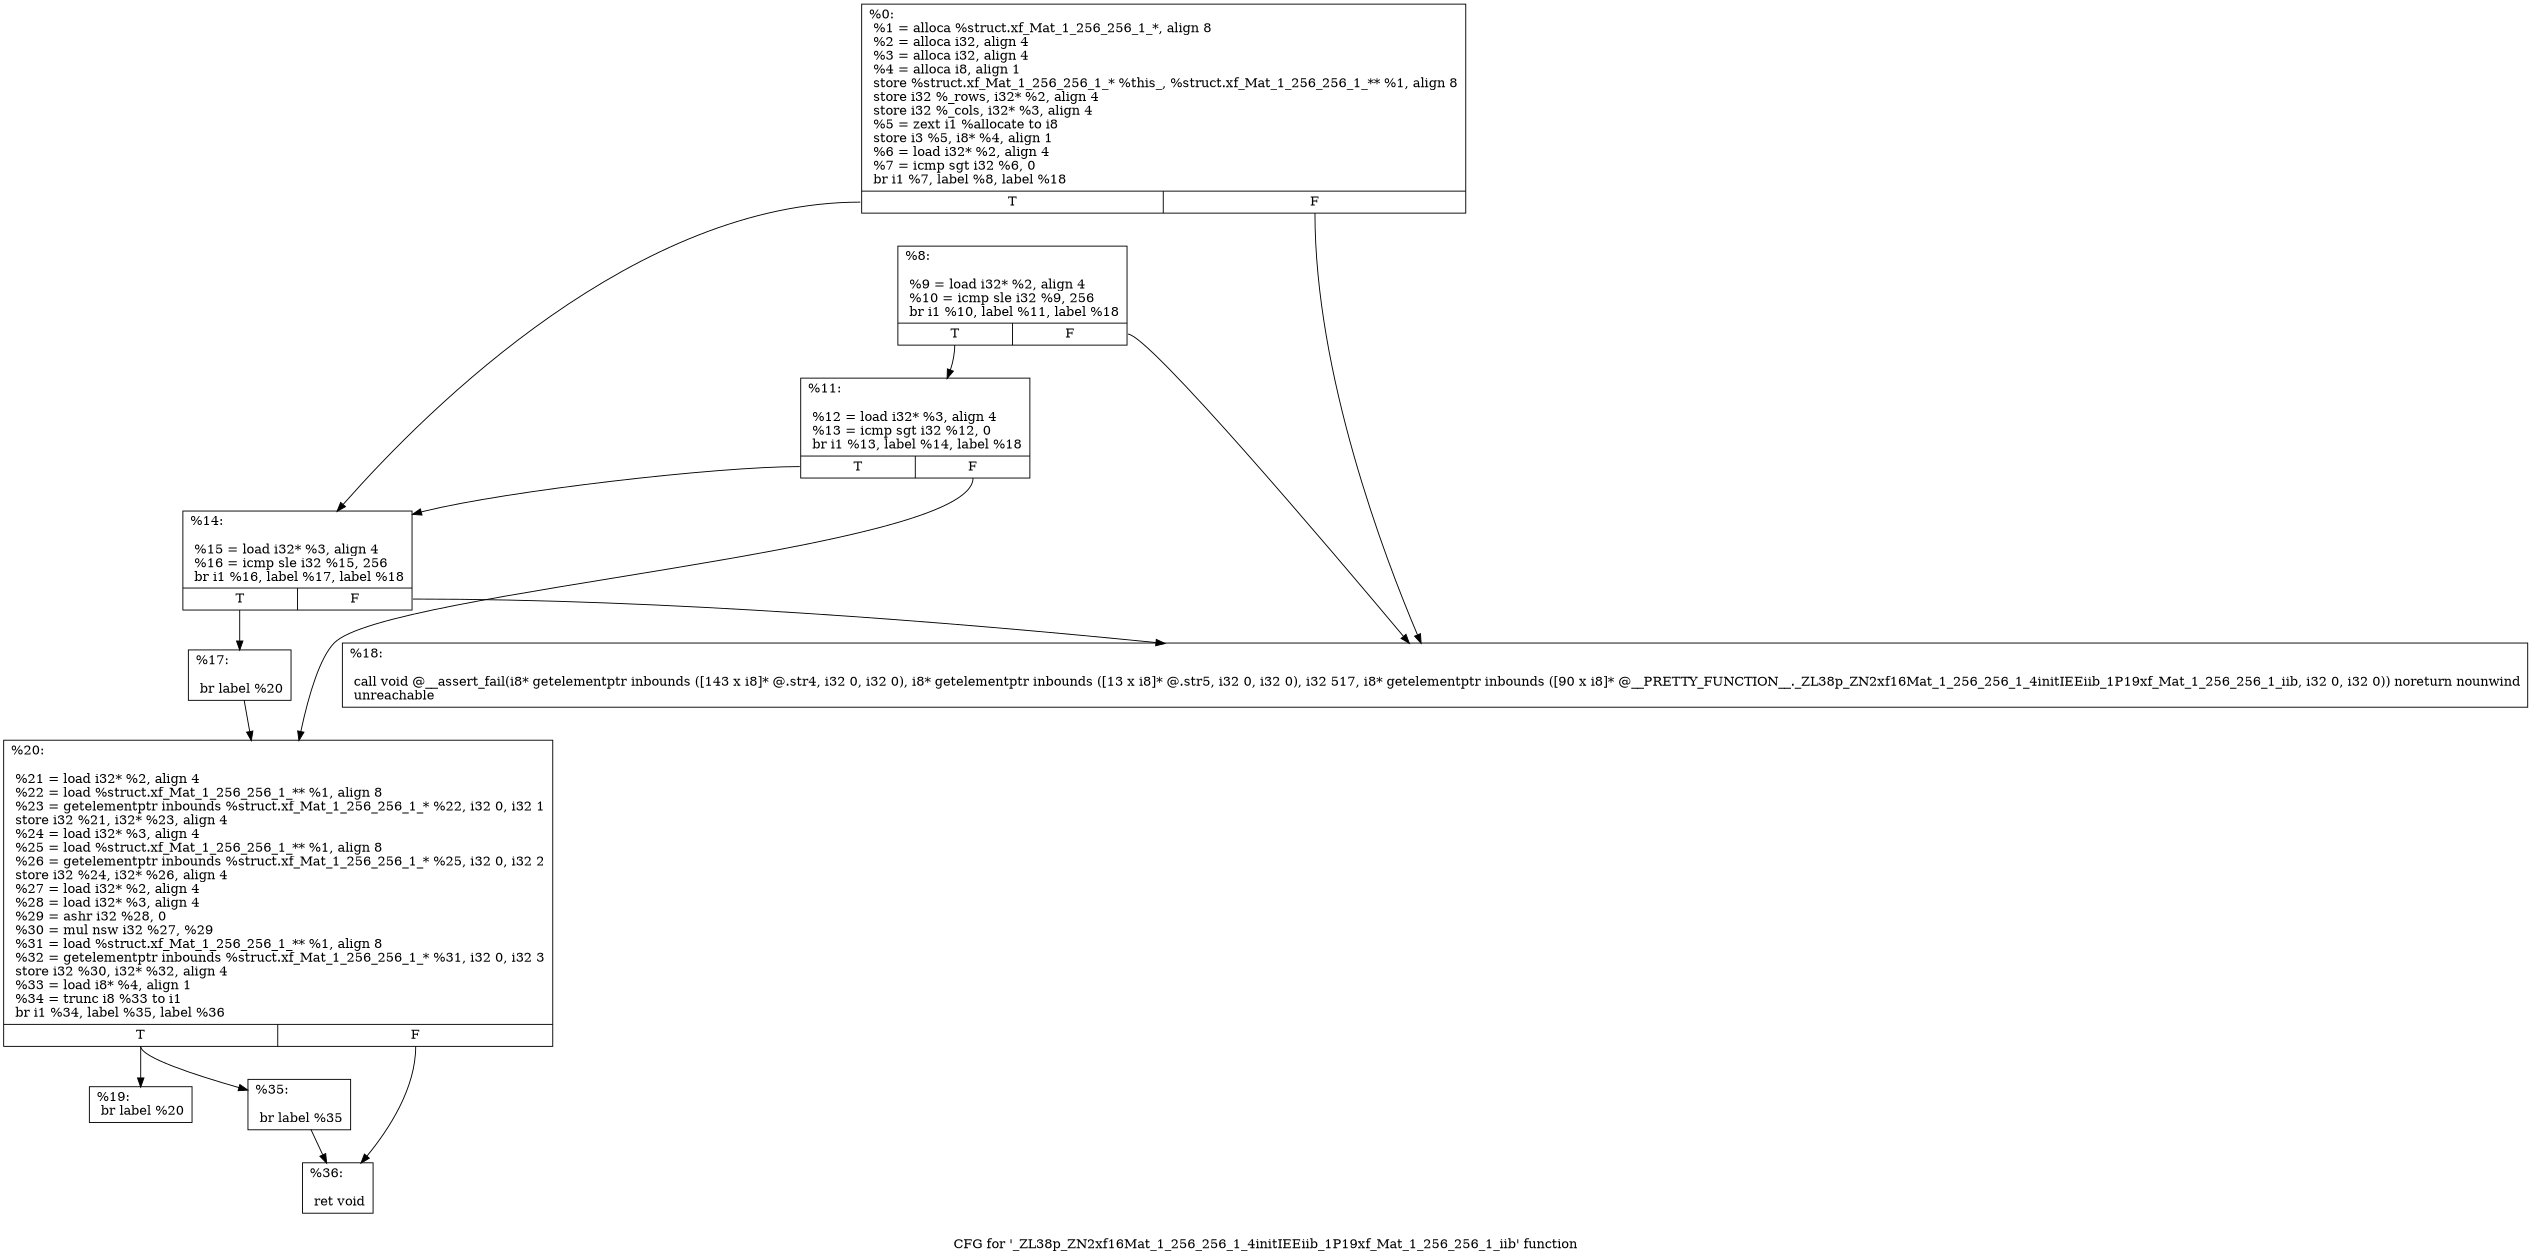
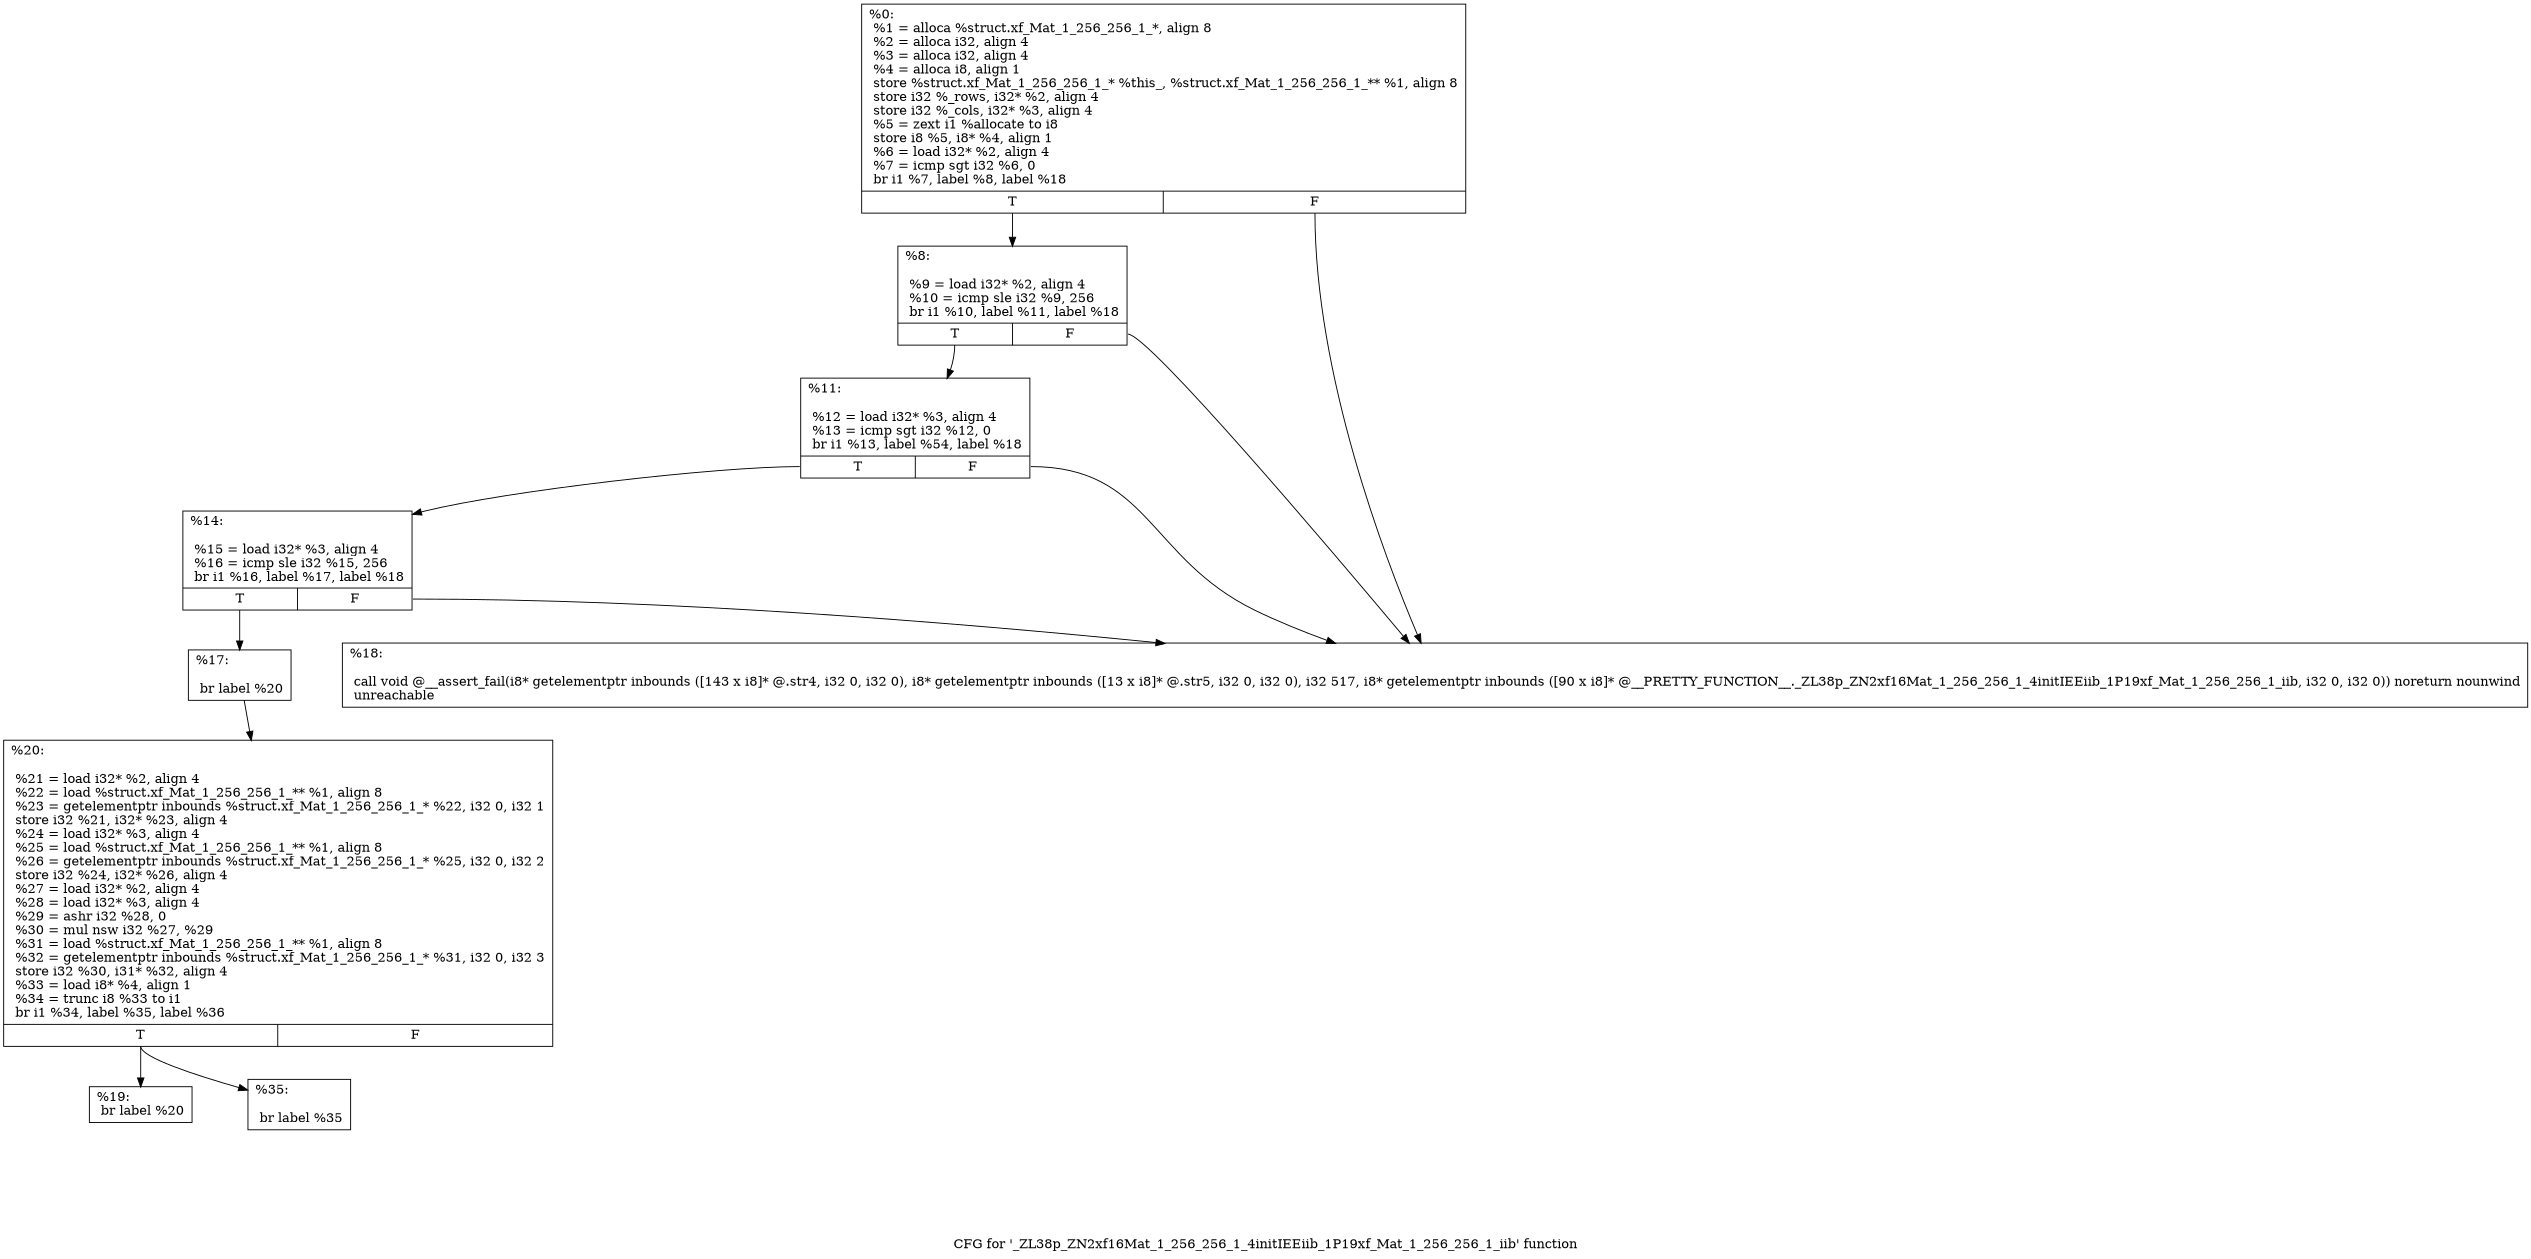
(961, 138) -> (961, 138)
(574, 302) -> (1012, 225)
(915, 445) -> (915, 445)
(611, 578) -> (1177, 551)
(120, 972) -> (120, 972)
(338, 1188) -> none
